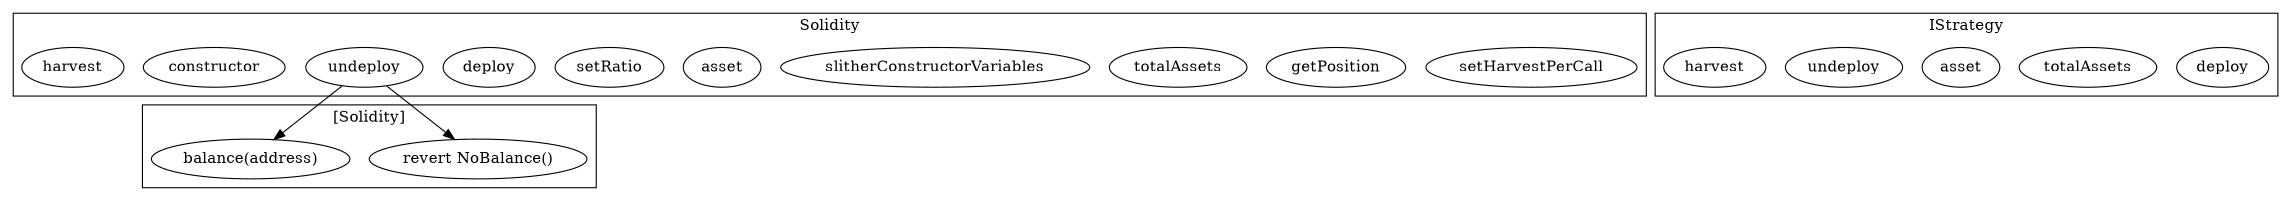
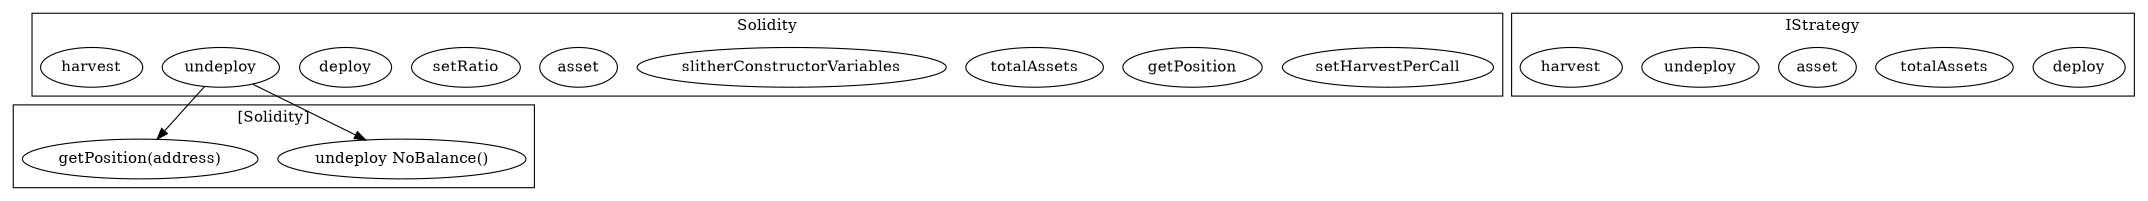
(214, 67) -> none
(251, 159) -> (140, 159)
(478, 159) -> (402, 159)
